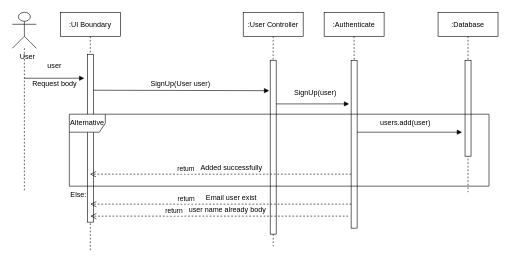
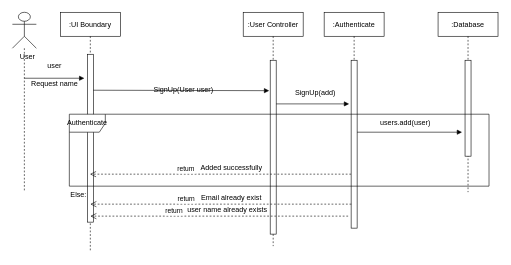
(55, 84) -> (55, 84)
(180, 84) -> (183, 90)
(316, 93) -> (316, 93)
(87, 123) -> (87, 123)
(232, 198) -> (232, 198)
(229, 210) -> (229, 210)
